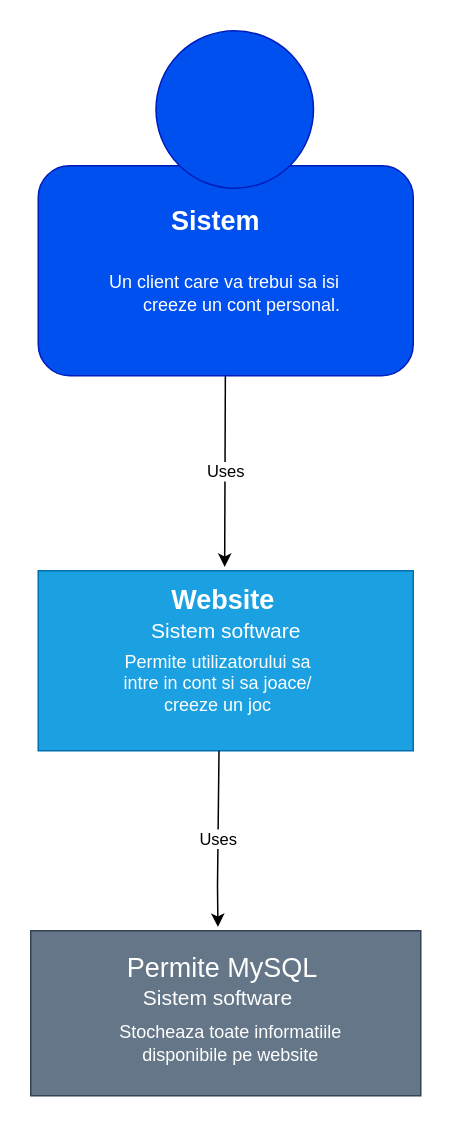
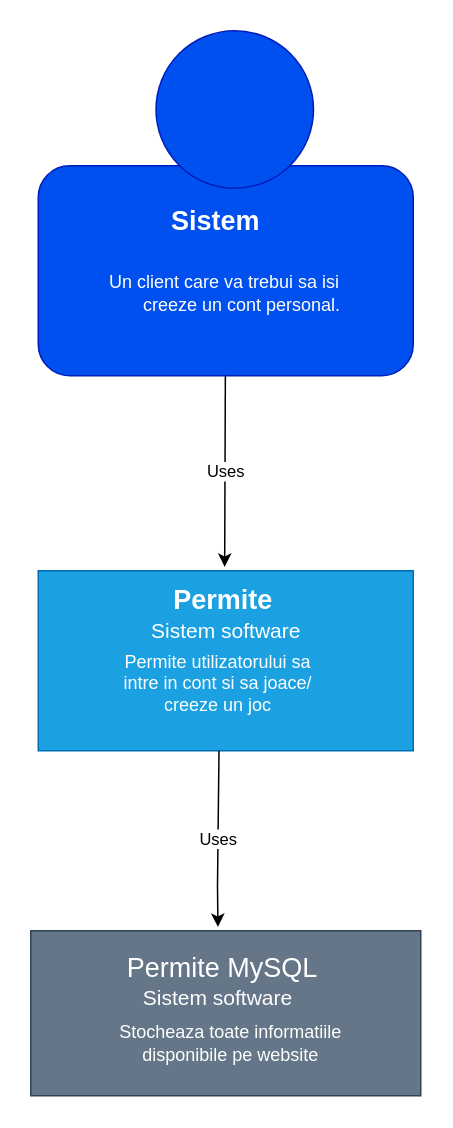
(209, 631) -> (209, 631)
